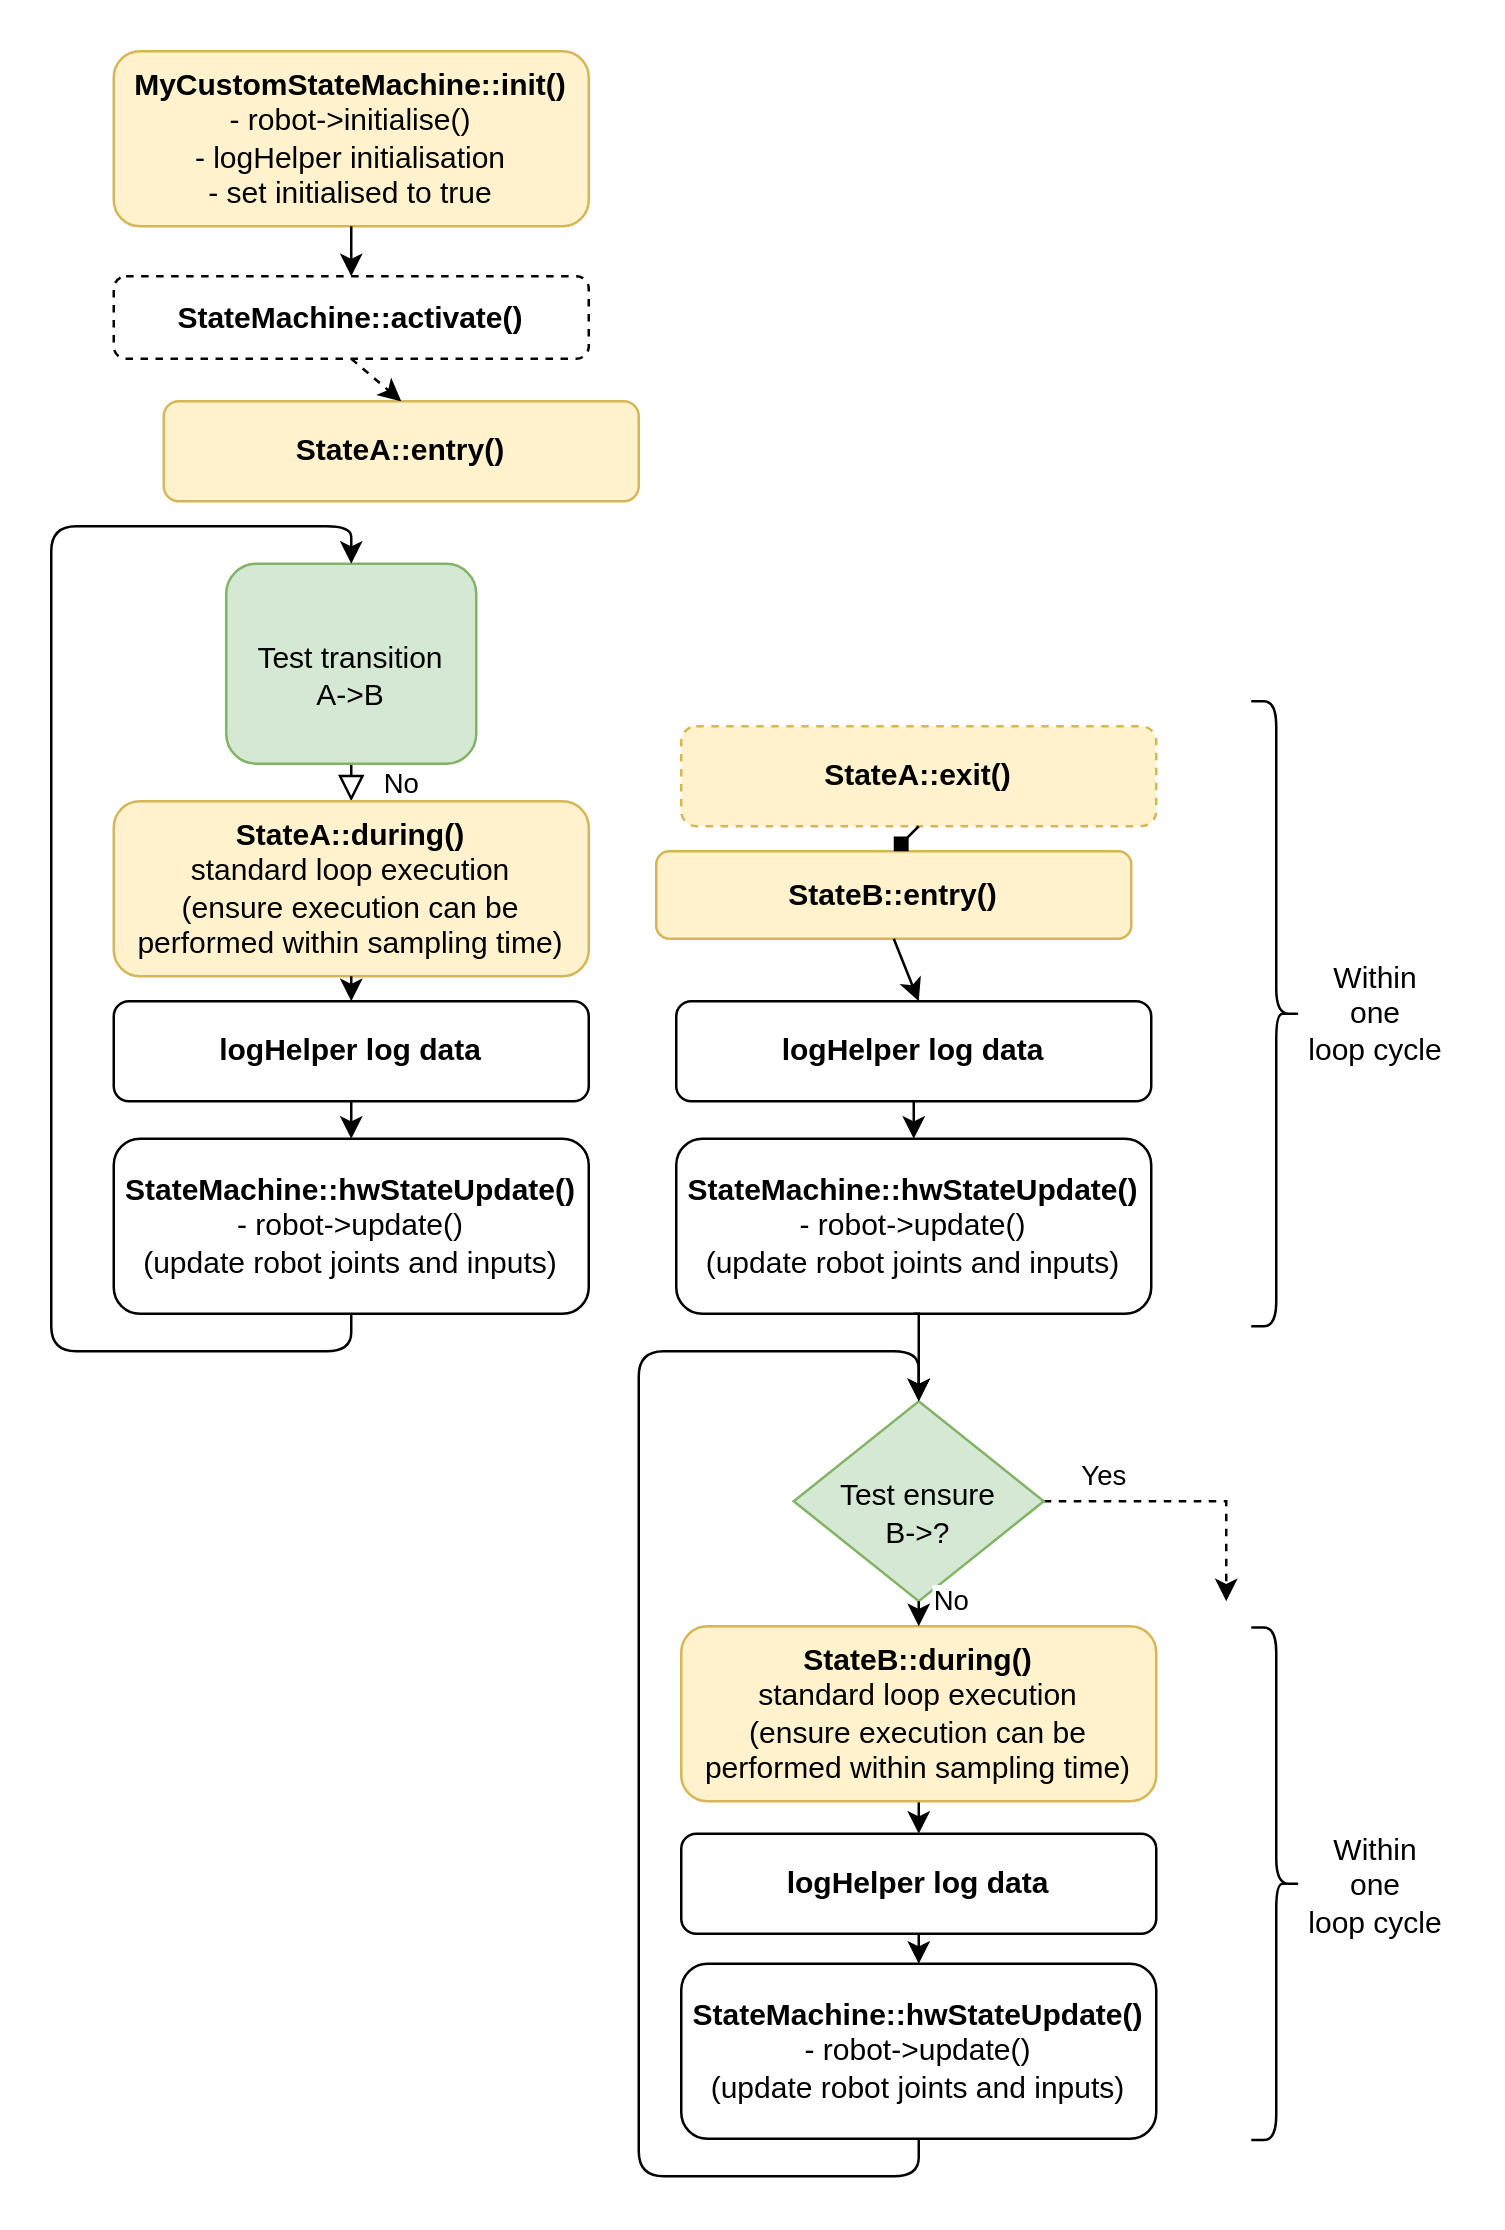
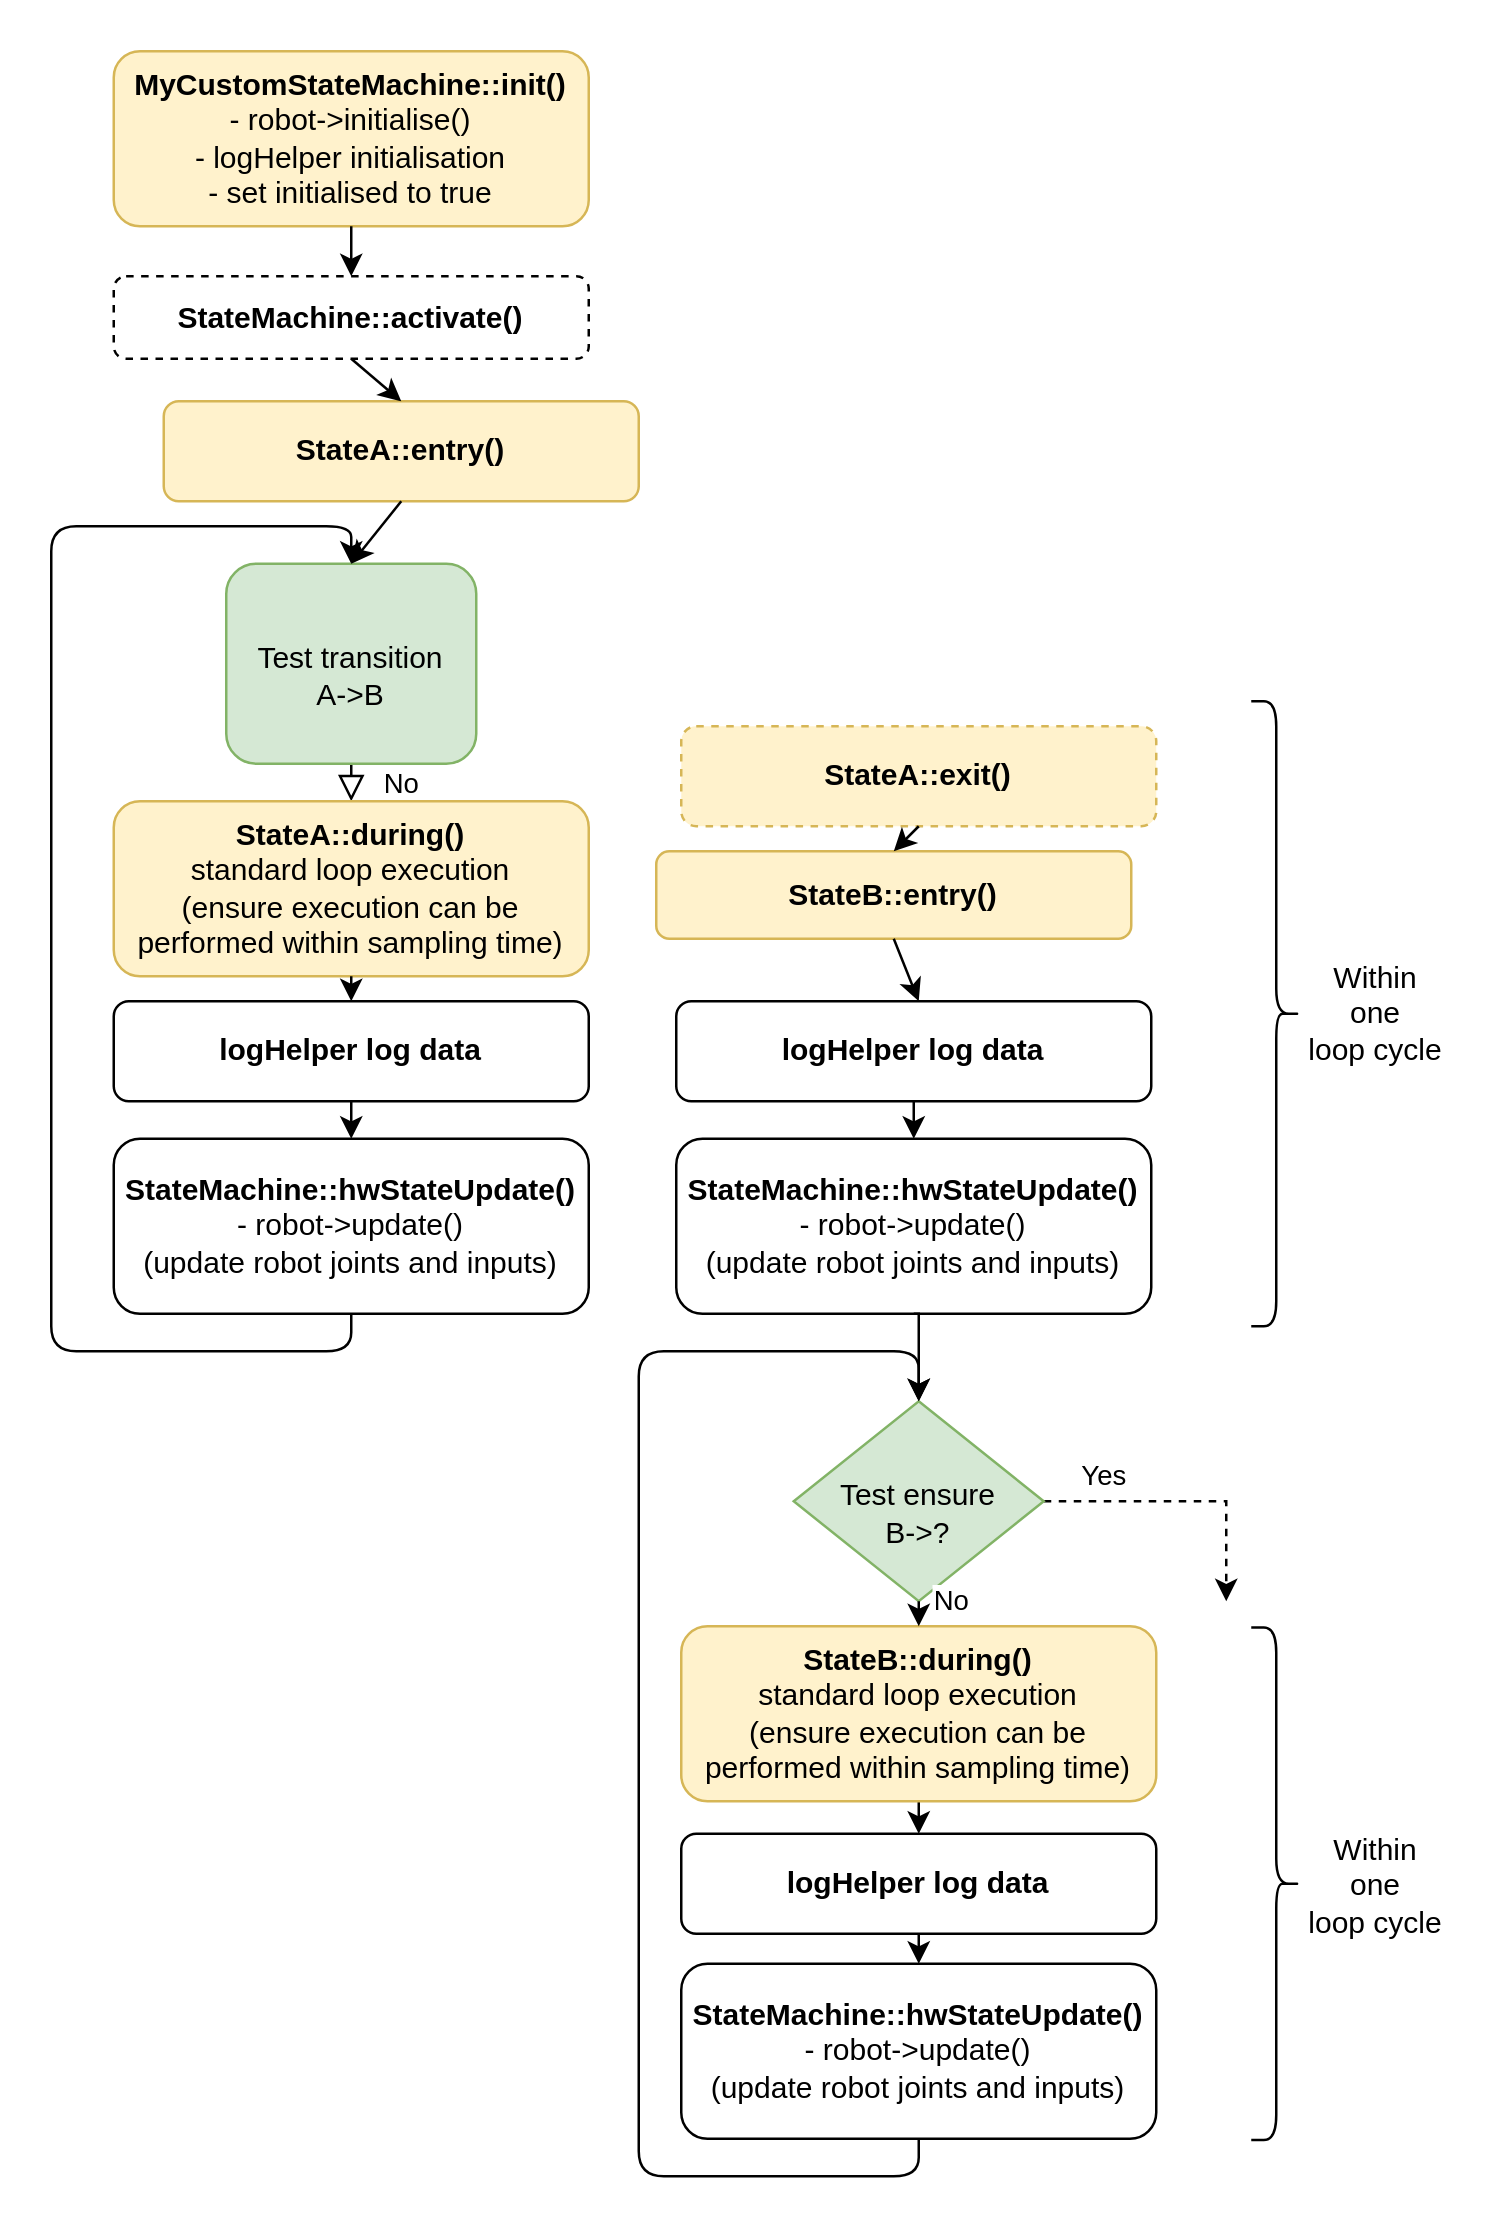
(371, 375) -> (371, 375)
none -> (381, 526)
(907, 838) -> (907, 838)
